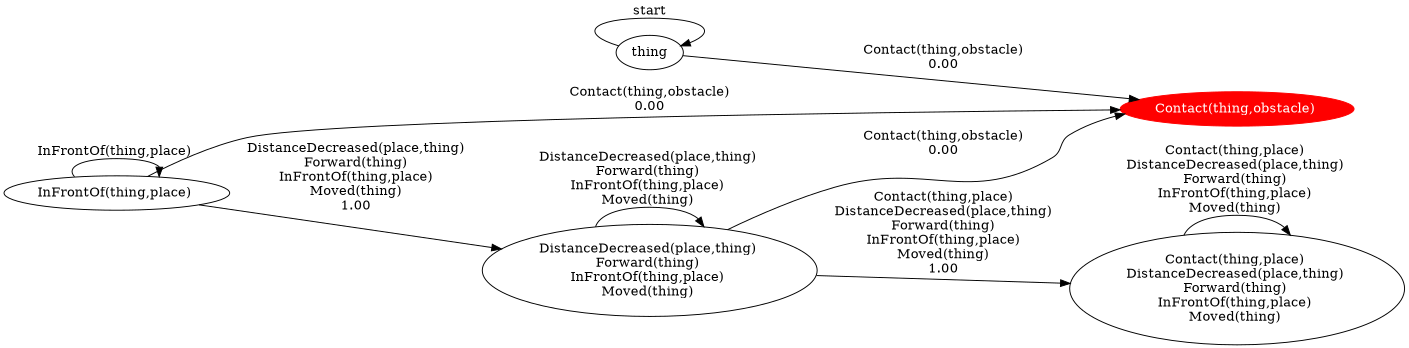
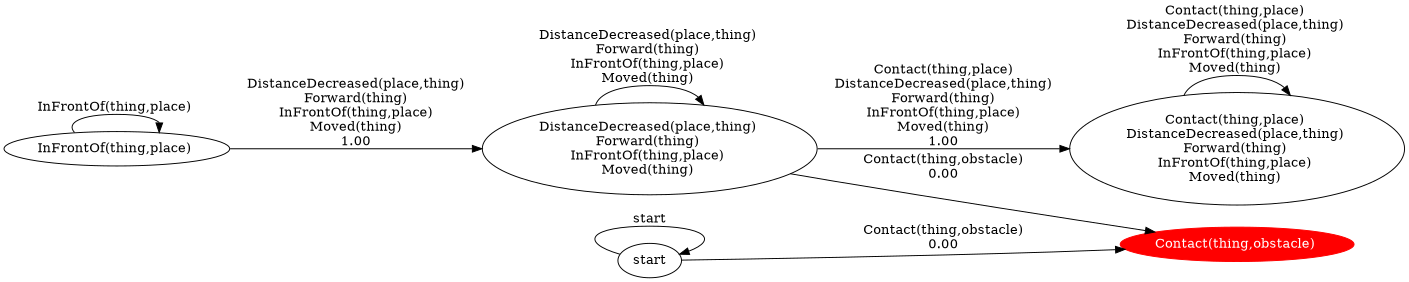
(650, 53) -> (650, 261)
(625, 118) -> none
